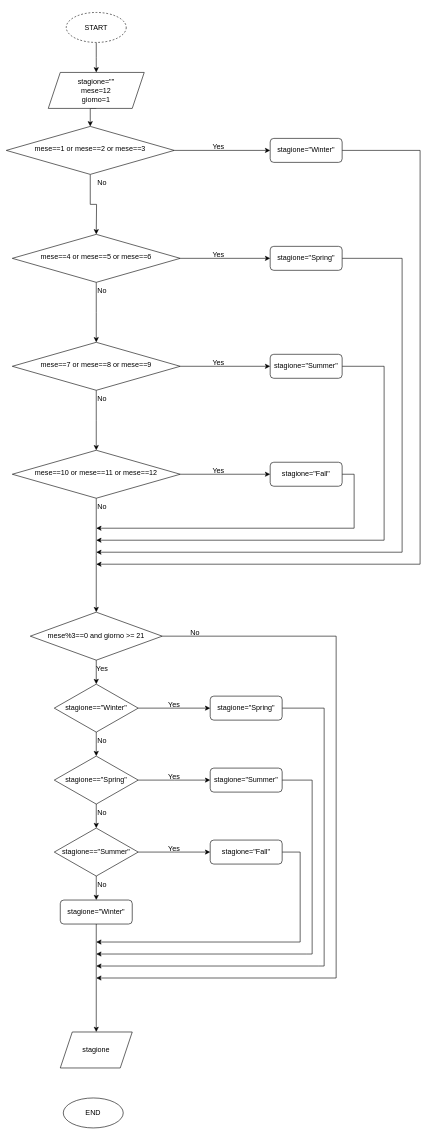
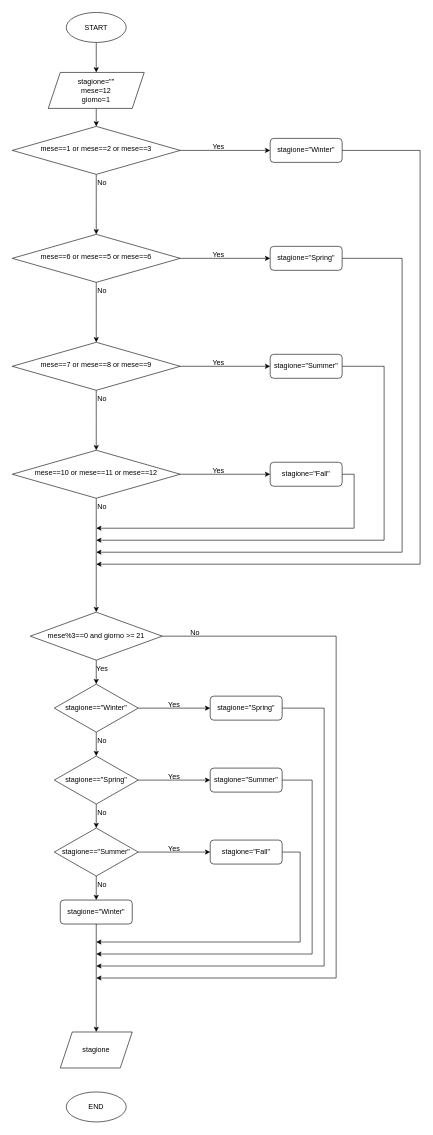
(96, 27) -> (96, 27)
(90, 150) -> (96, 150)
(96, 257) -> (96, 257)
(93, 1113) -> (96, 1107)
